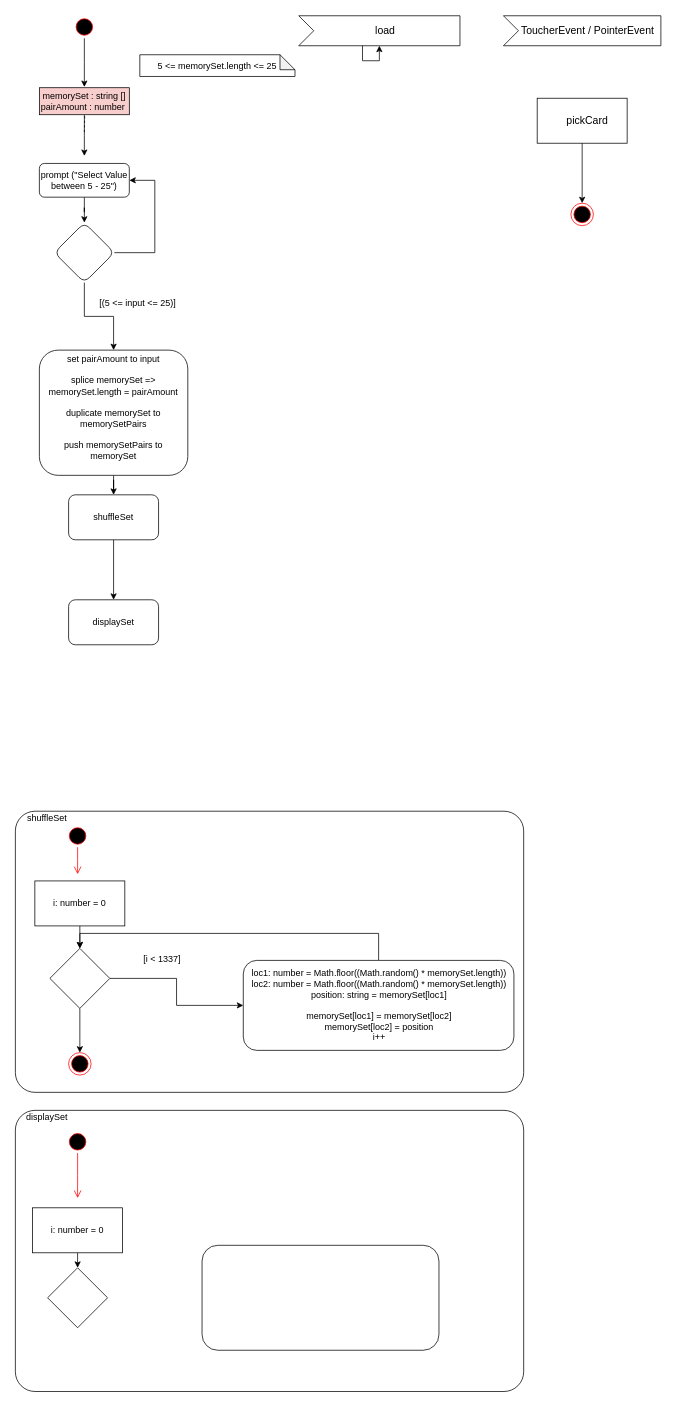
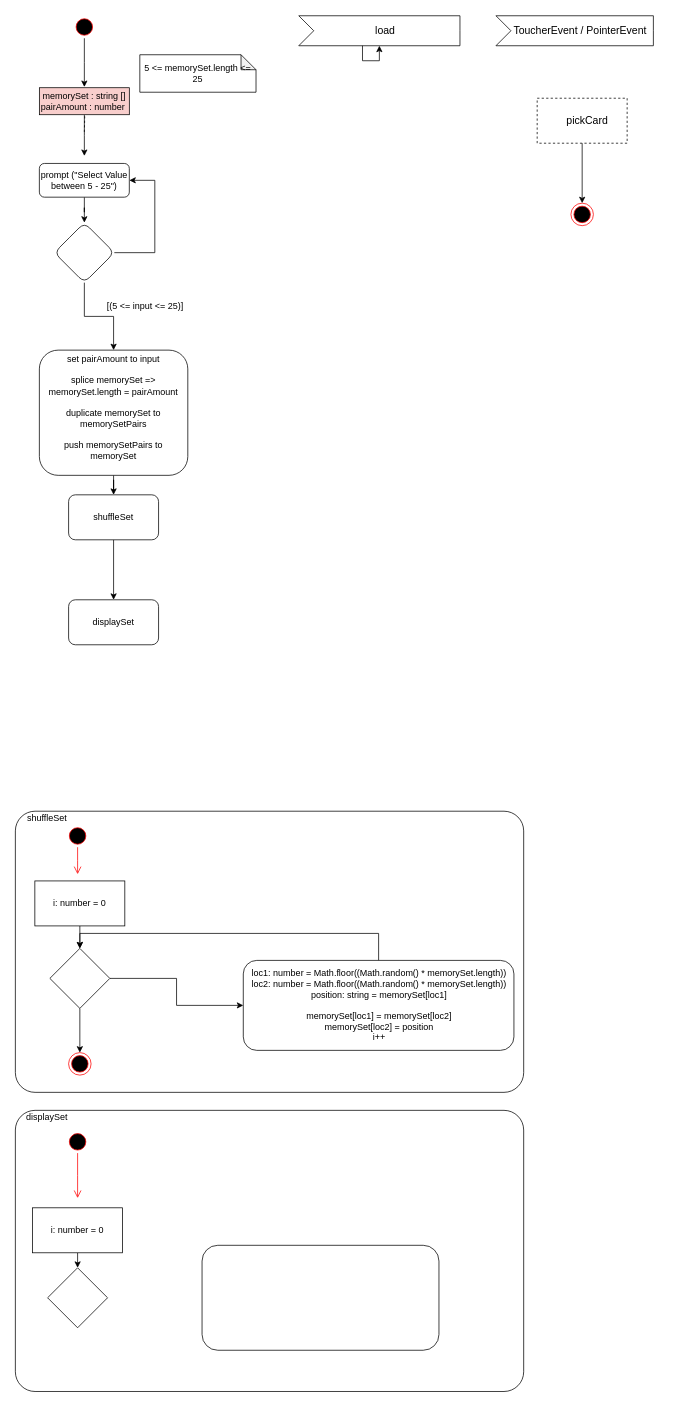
(582, 30) -> (575, 30)
(217, 65) -> (198, 73)
(582, 120) -> (582, 120)
(138, 303) -> (145, 306)
(162, 960) -> none
